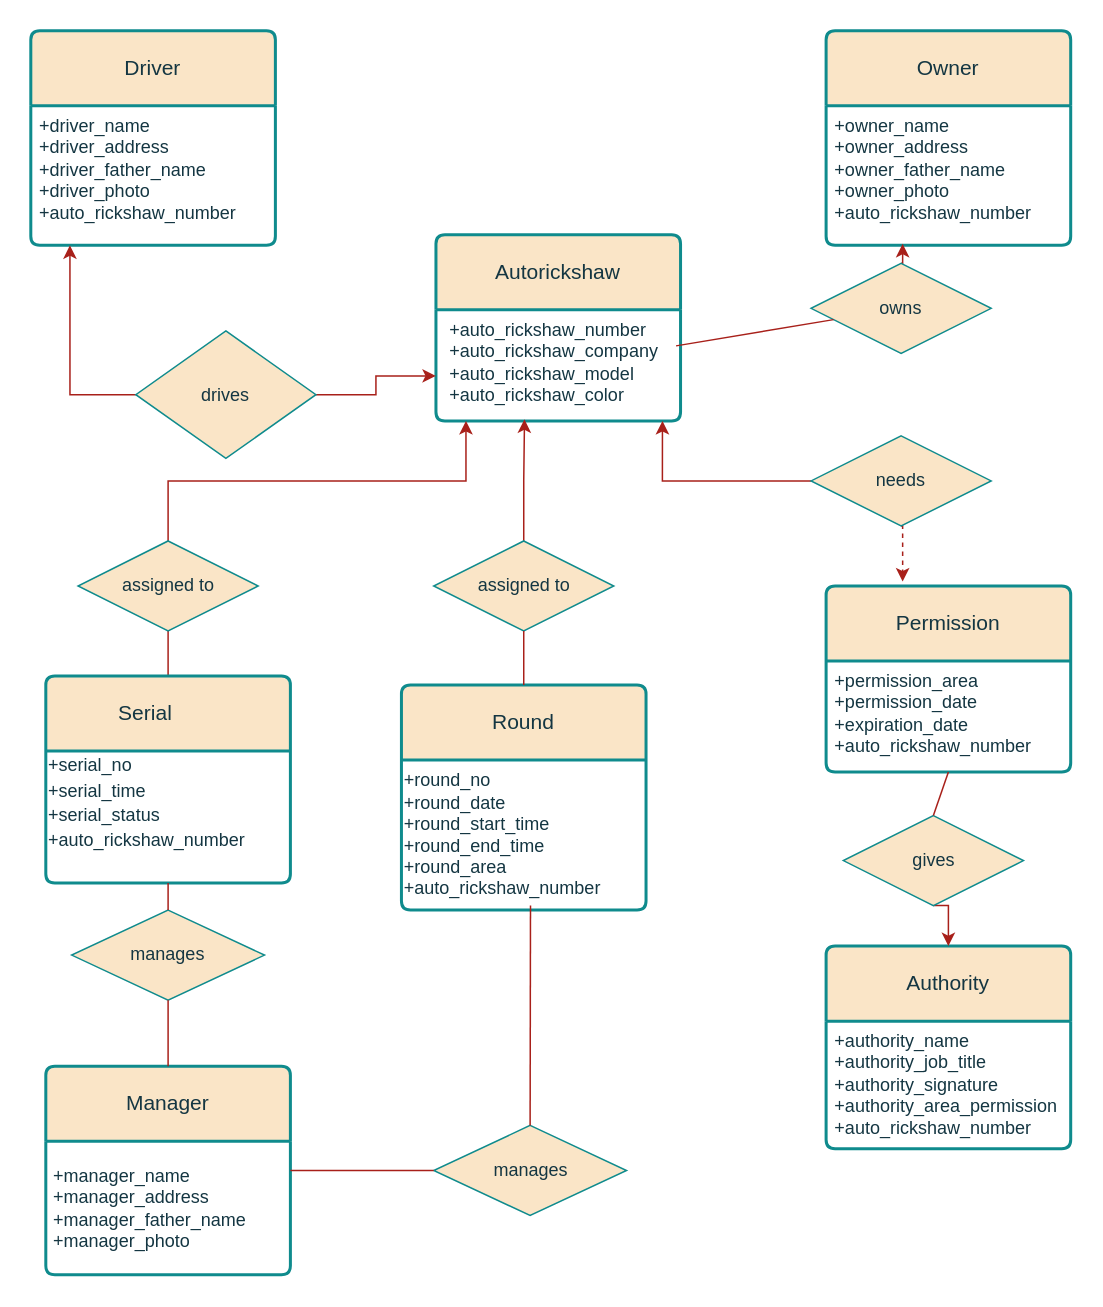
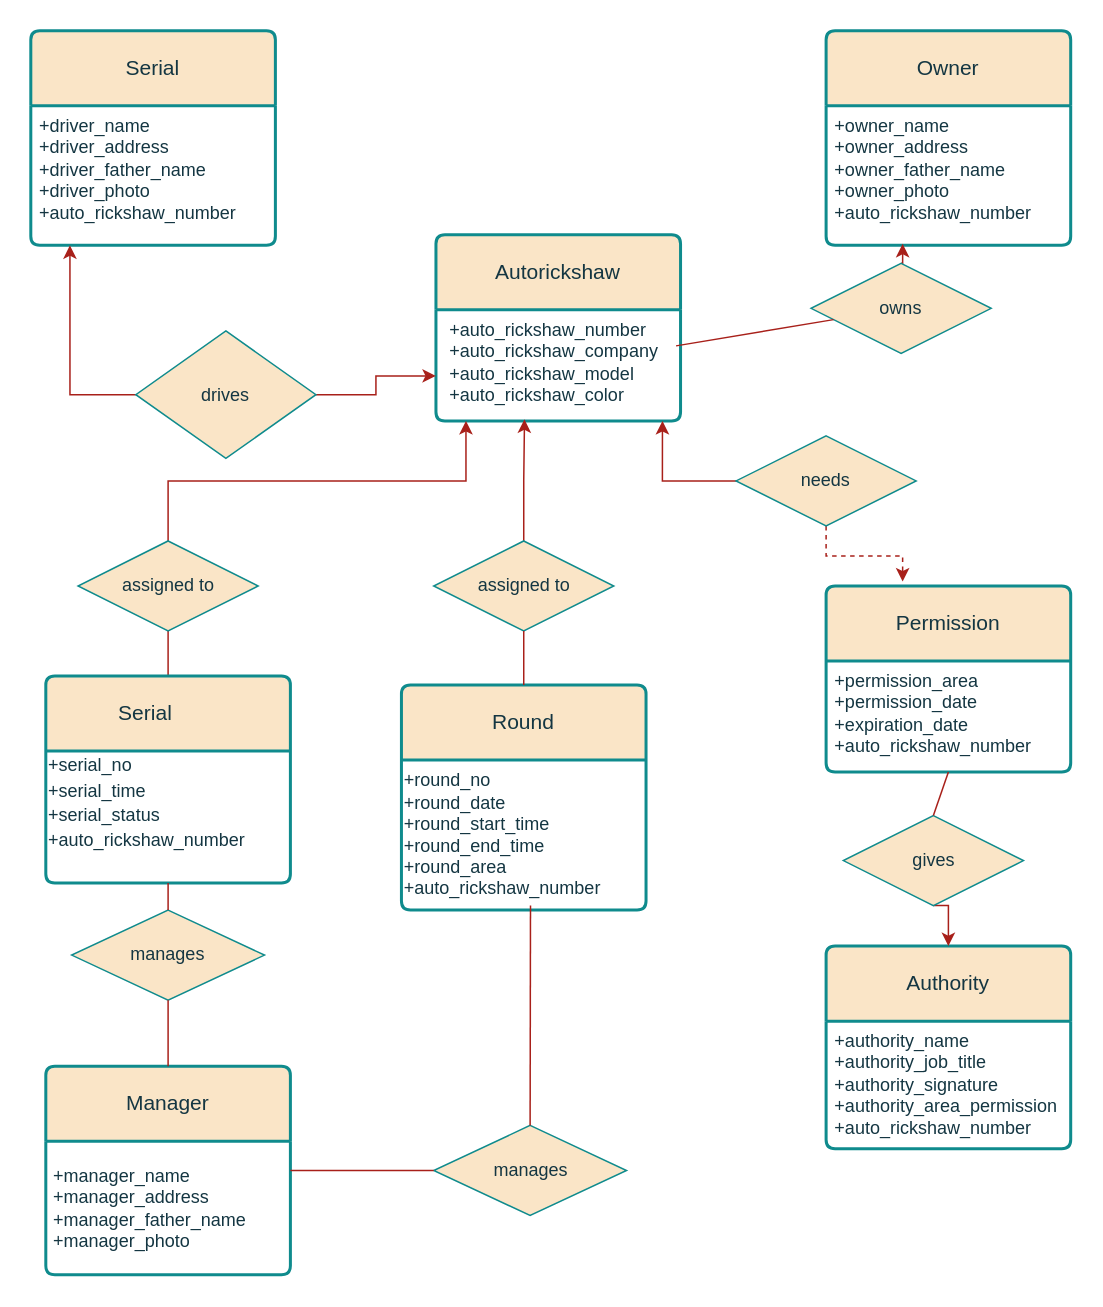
(153, 68) -> (153, 68)
(901, 481) -> (826, 481)
